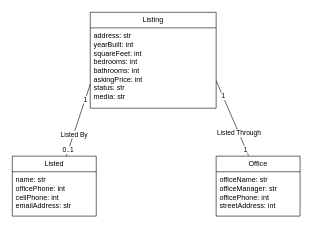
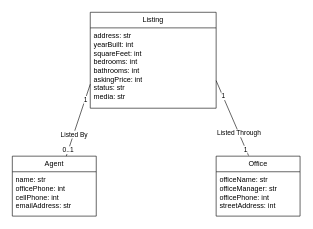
(54, 164) -> (54, 164)
